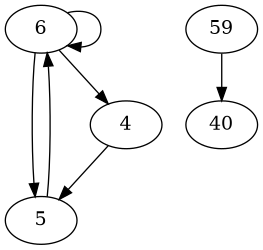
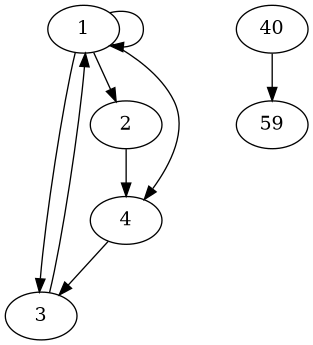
(41, 29) -> (84, 29)
(222, 70) -> (272, 70)
none -> (126, 125)
(41, 220) -> (41, 316)
